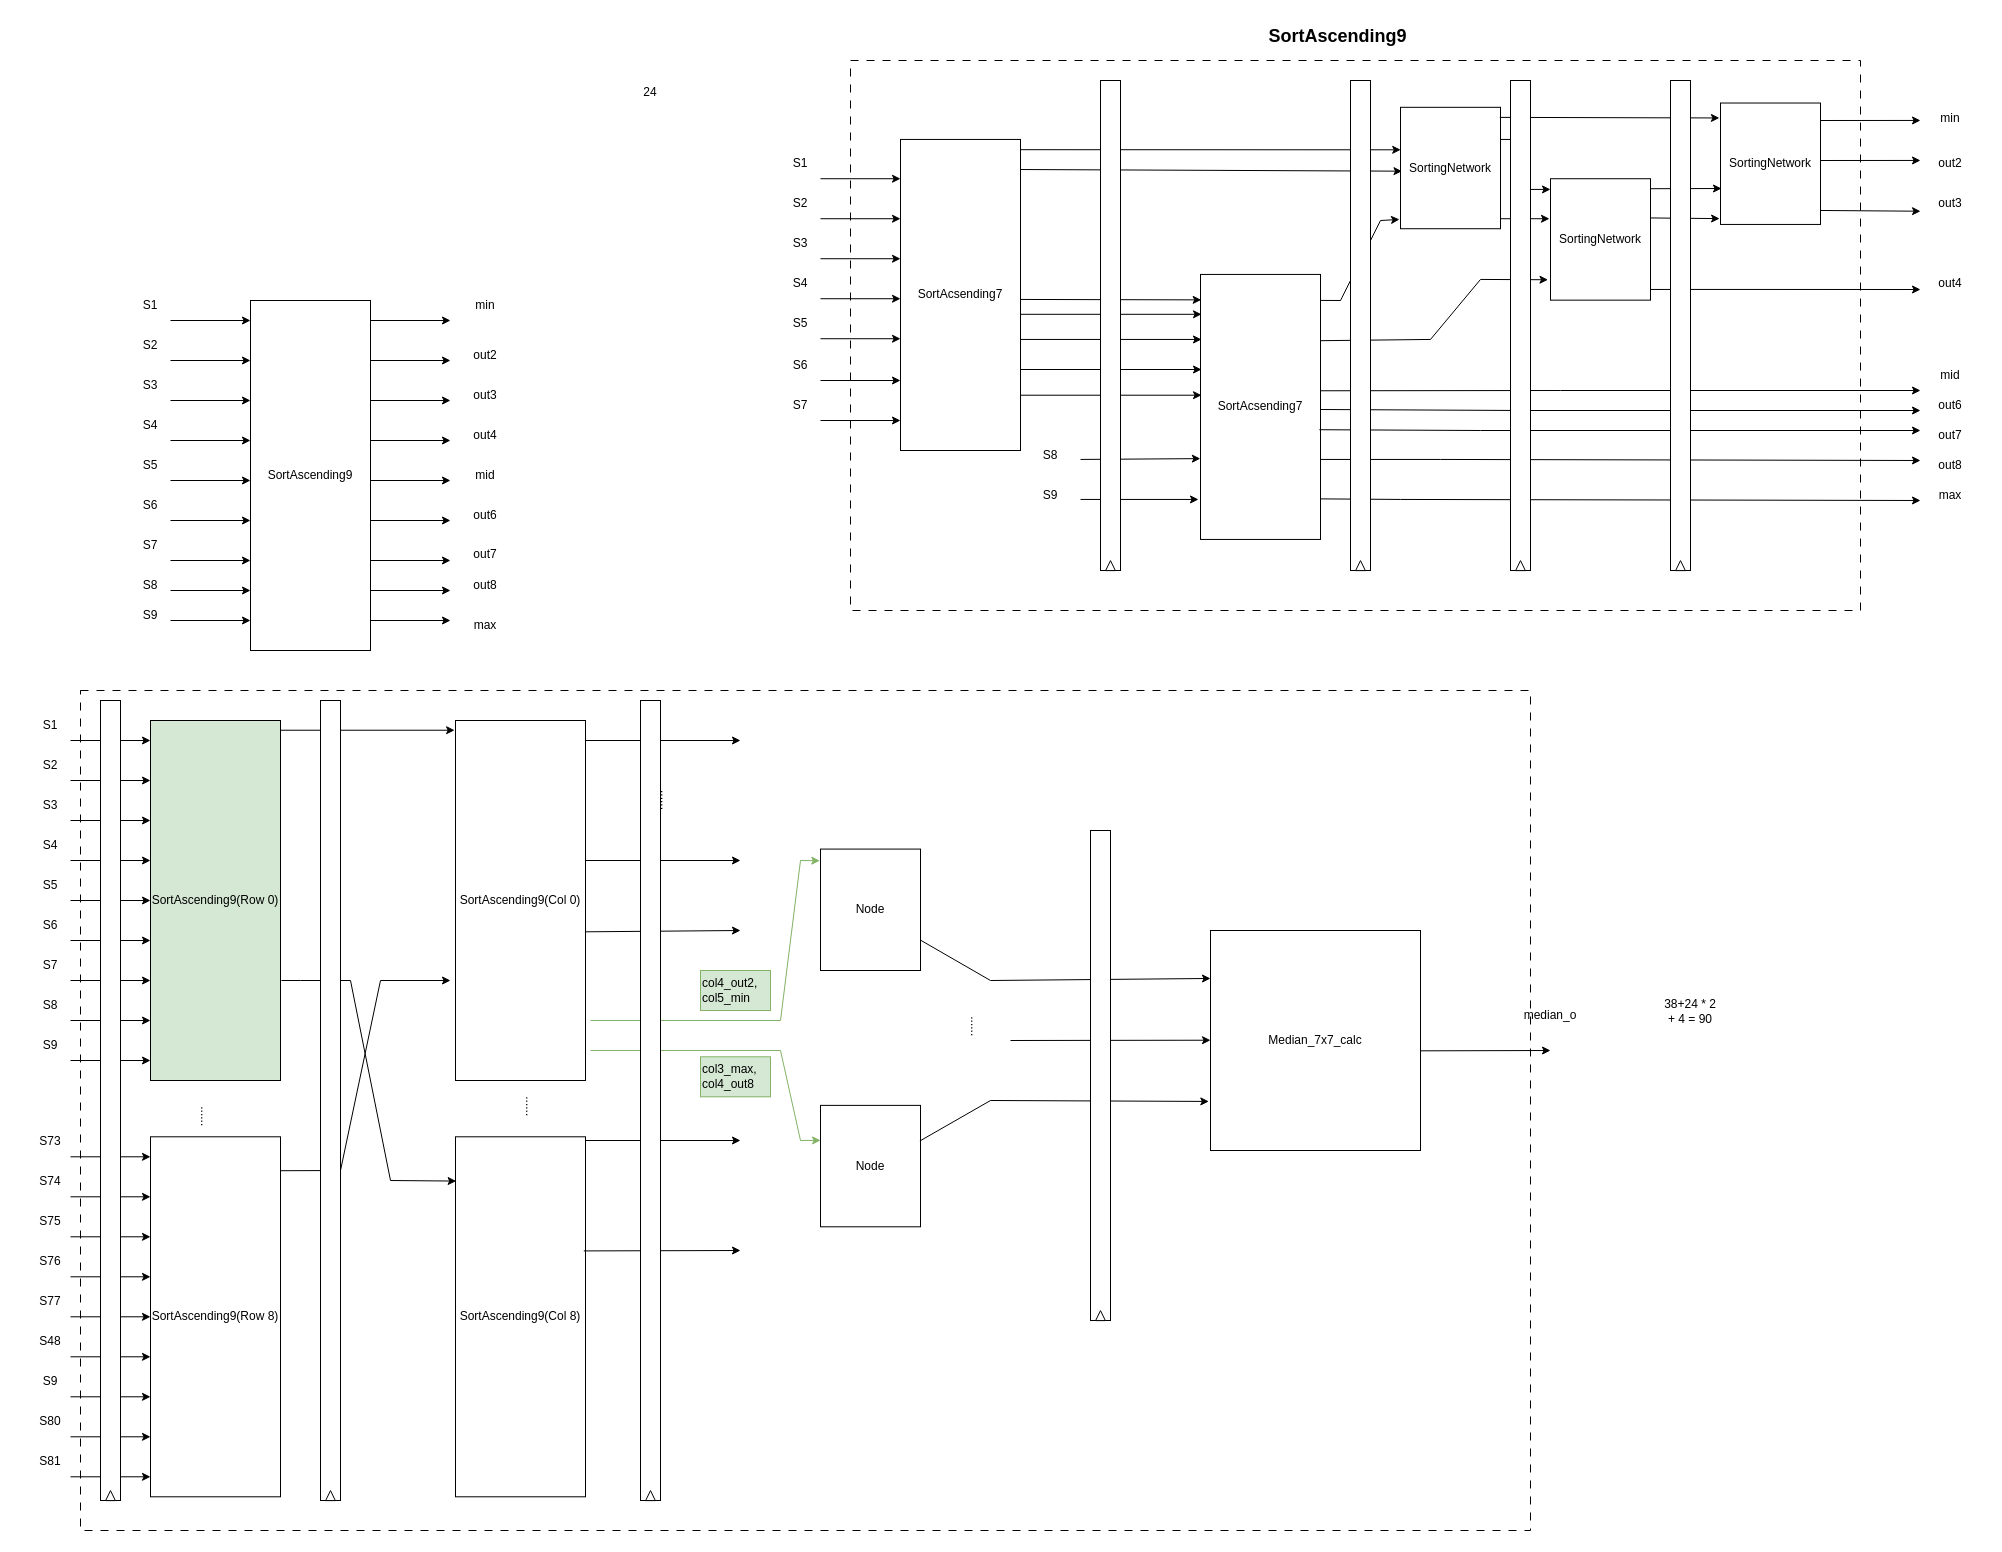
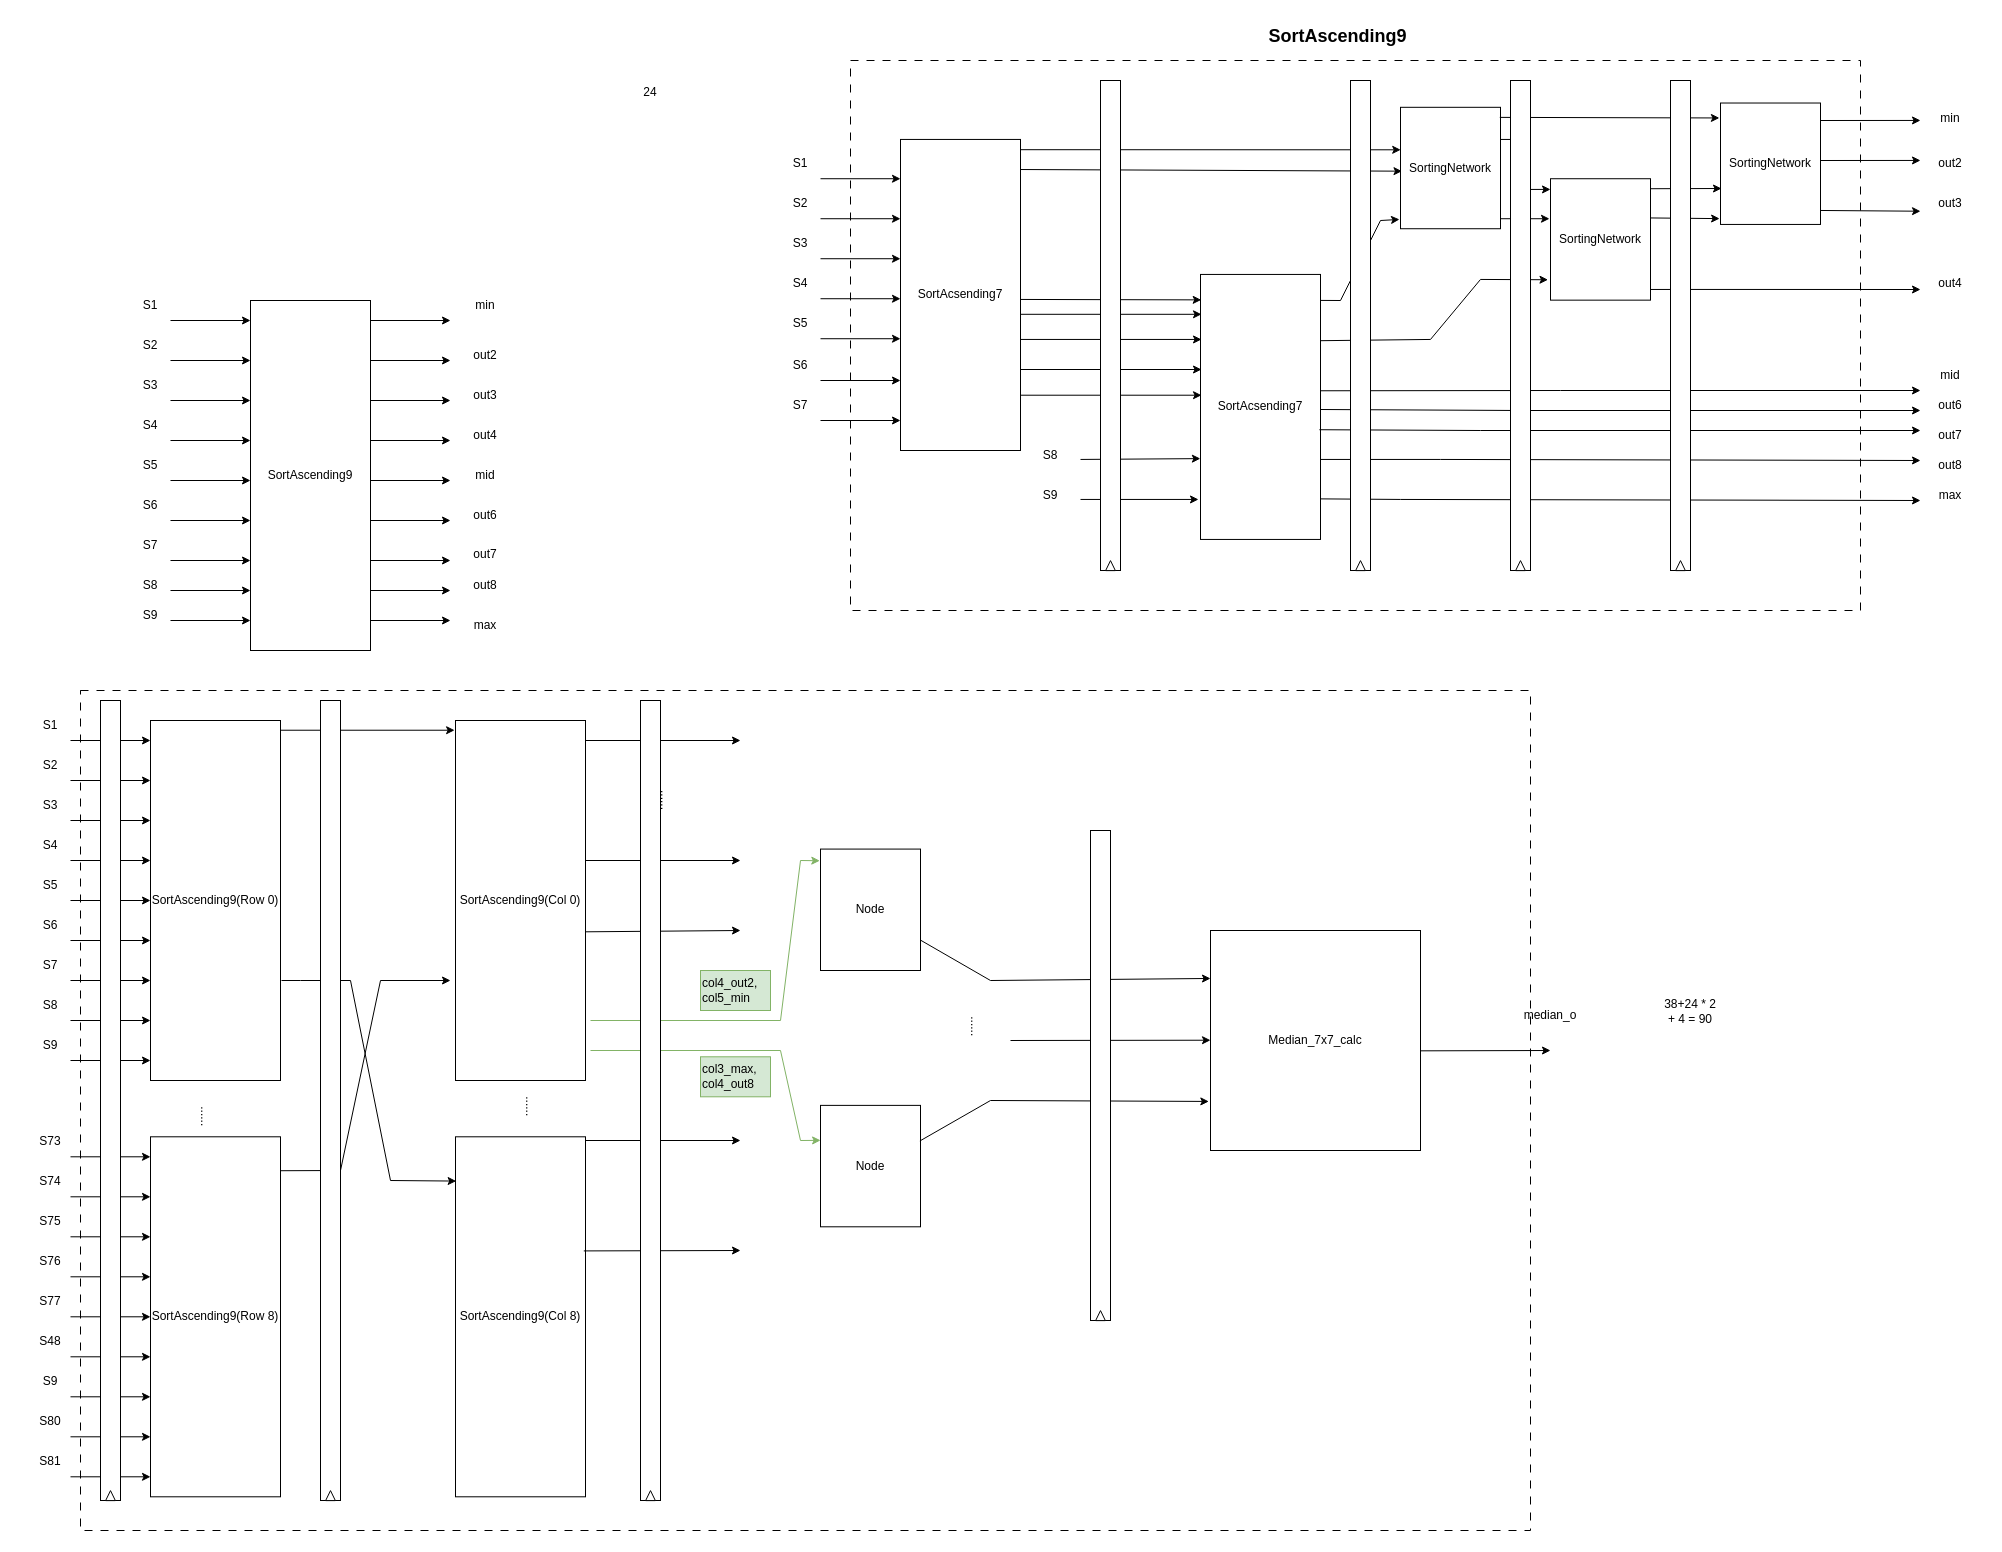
(216, 901) -> (216, 901)
